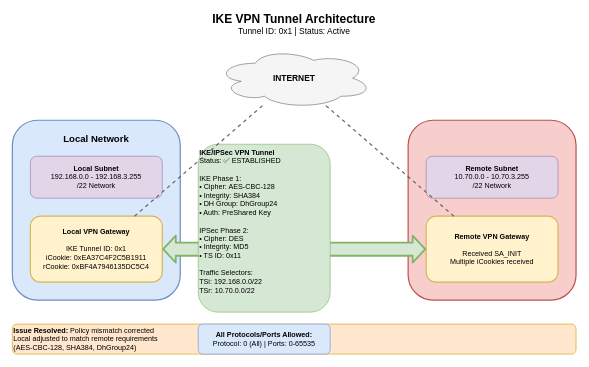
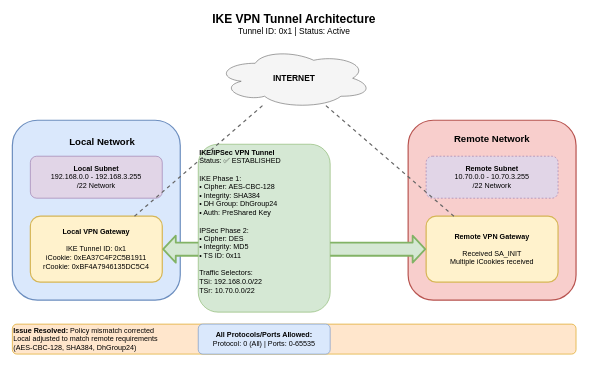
(96, 138) -> (102, 141)
none -> (492, 138)
(492, 177) -> (492, 177)
